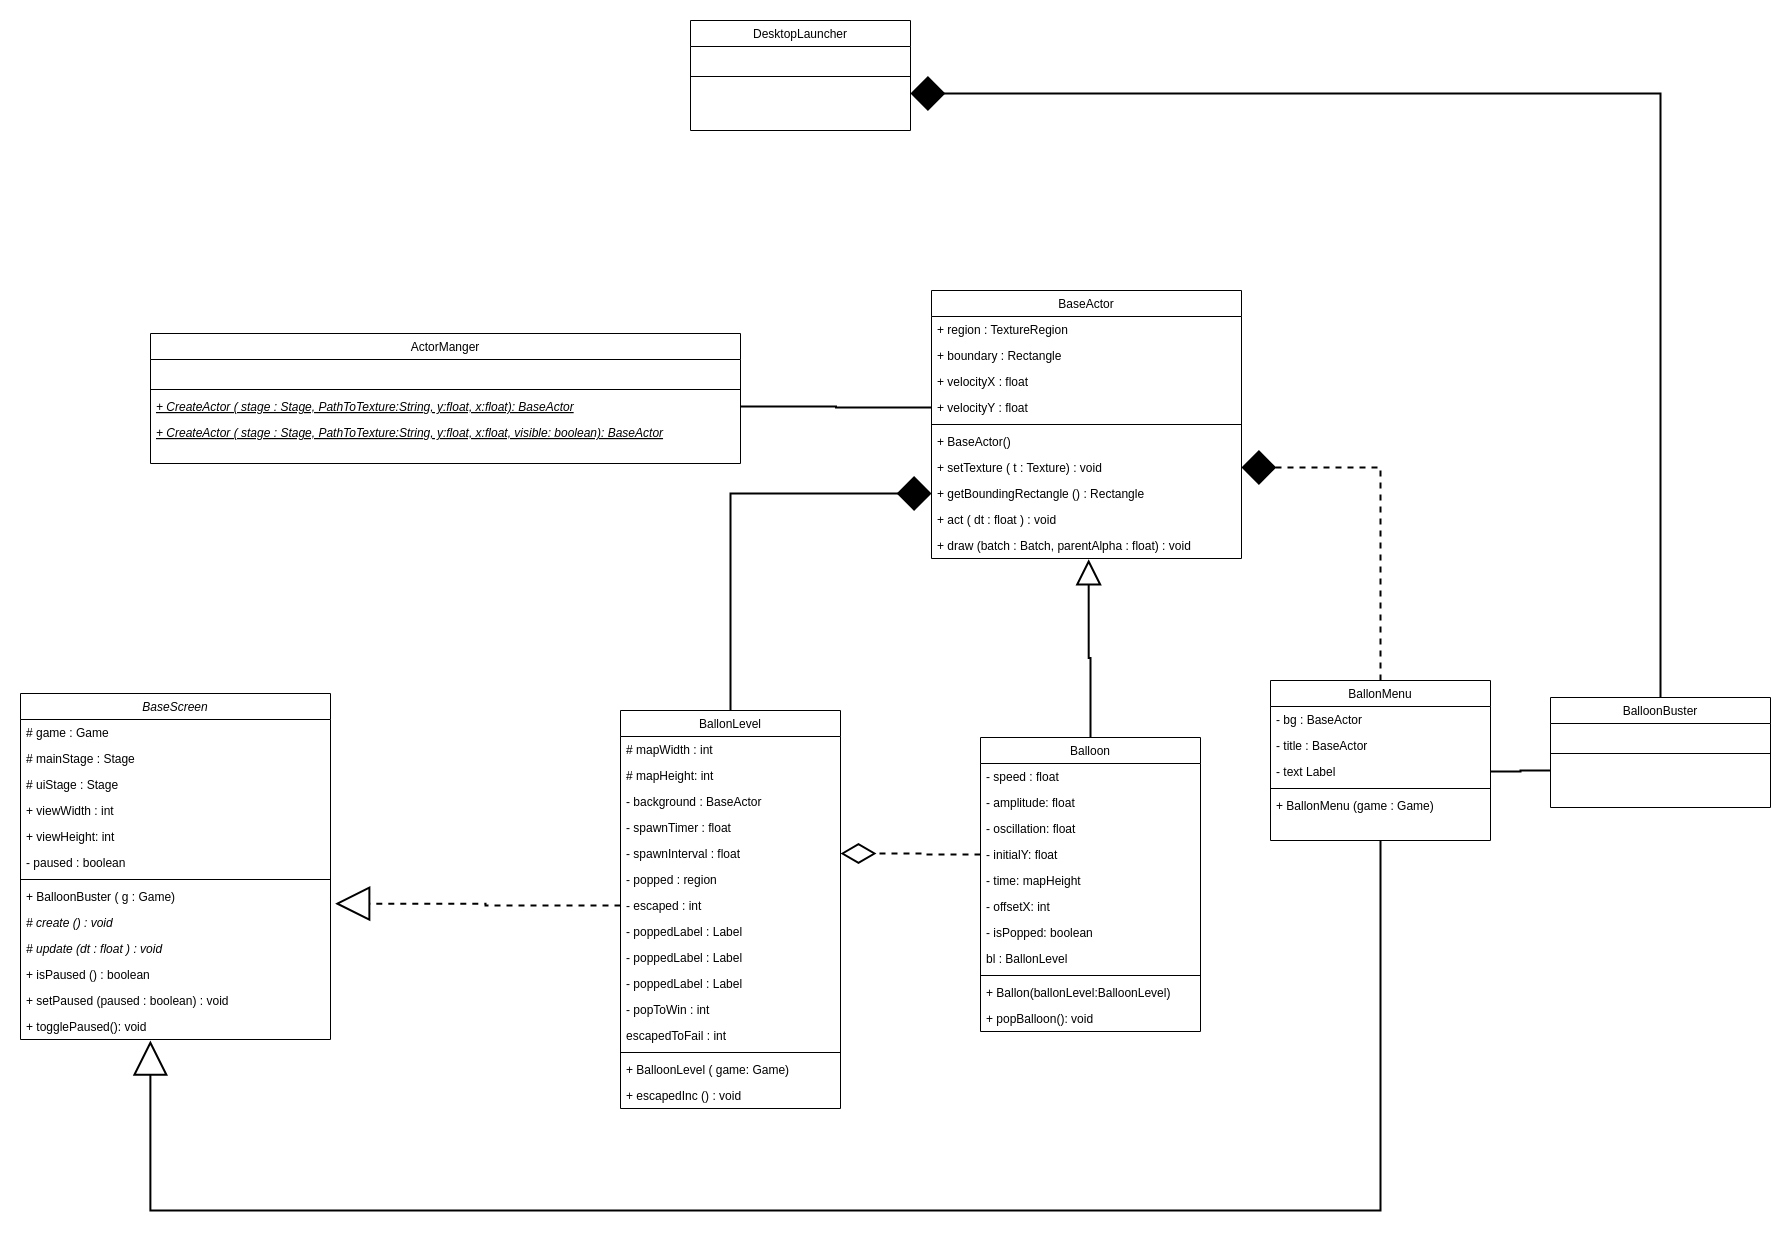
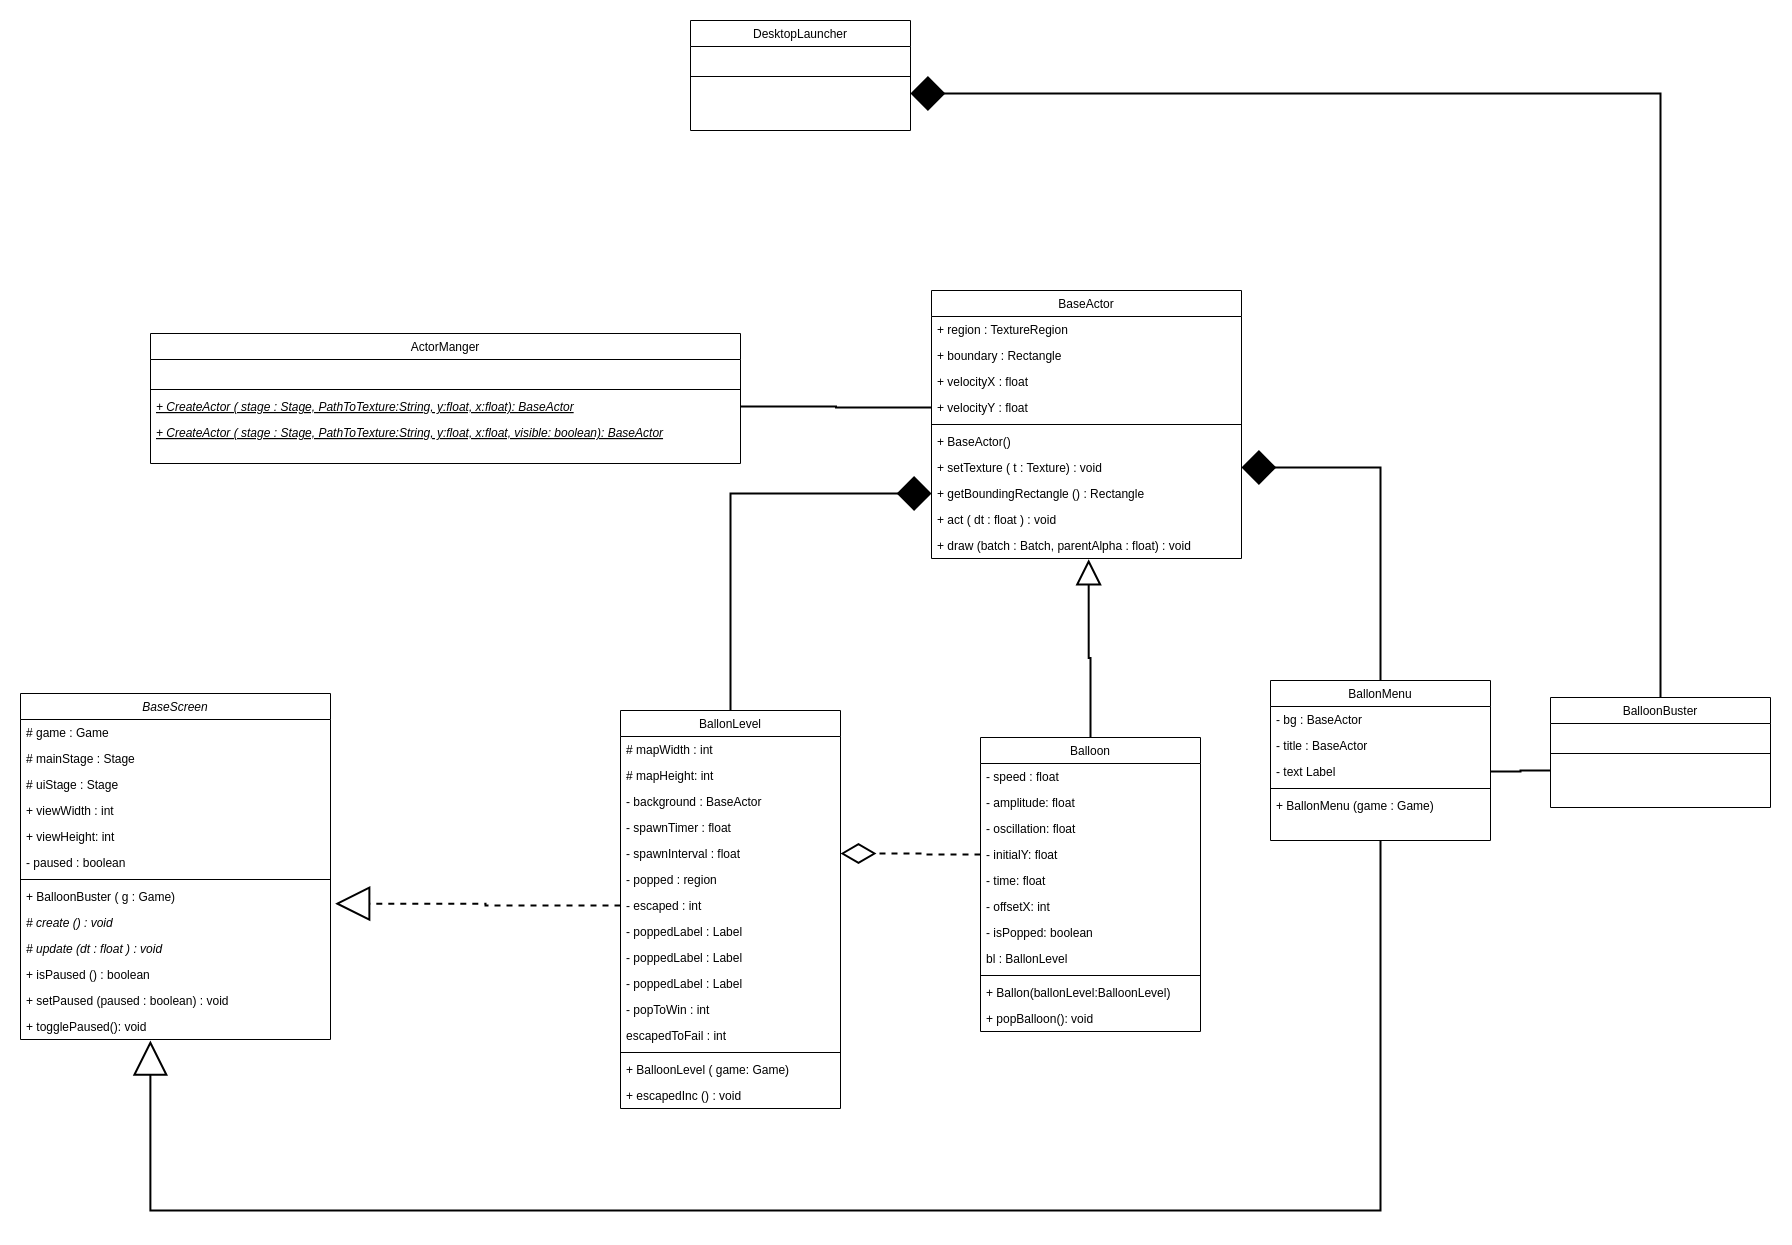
(1381, 524) -> (1381, 524)
(1035, 881) -> (1022, 881)
